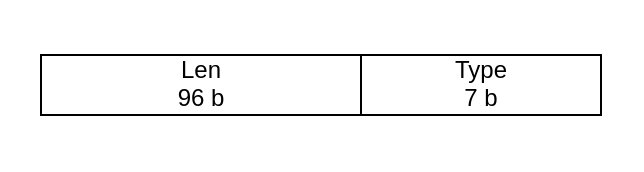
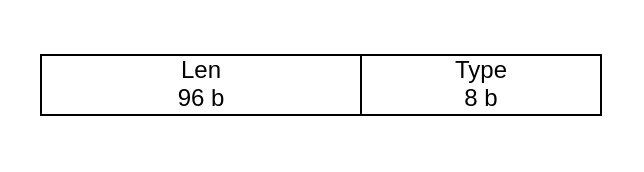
(482, 99) -> (482, 99)
